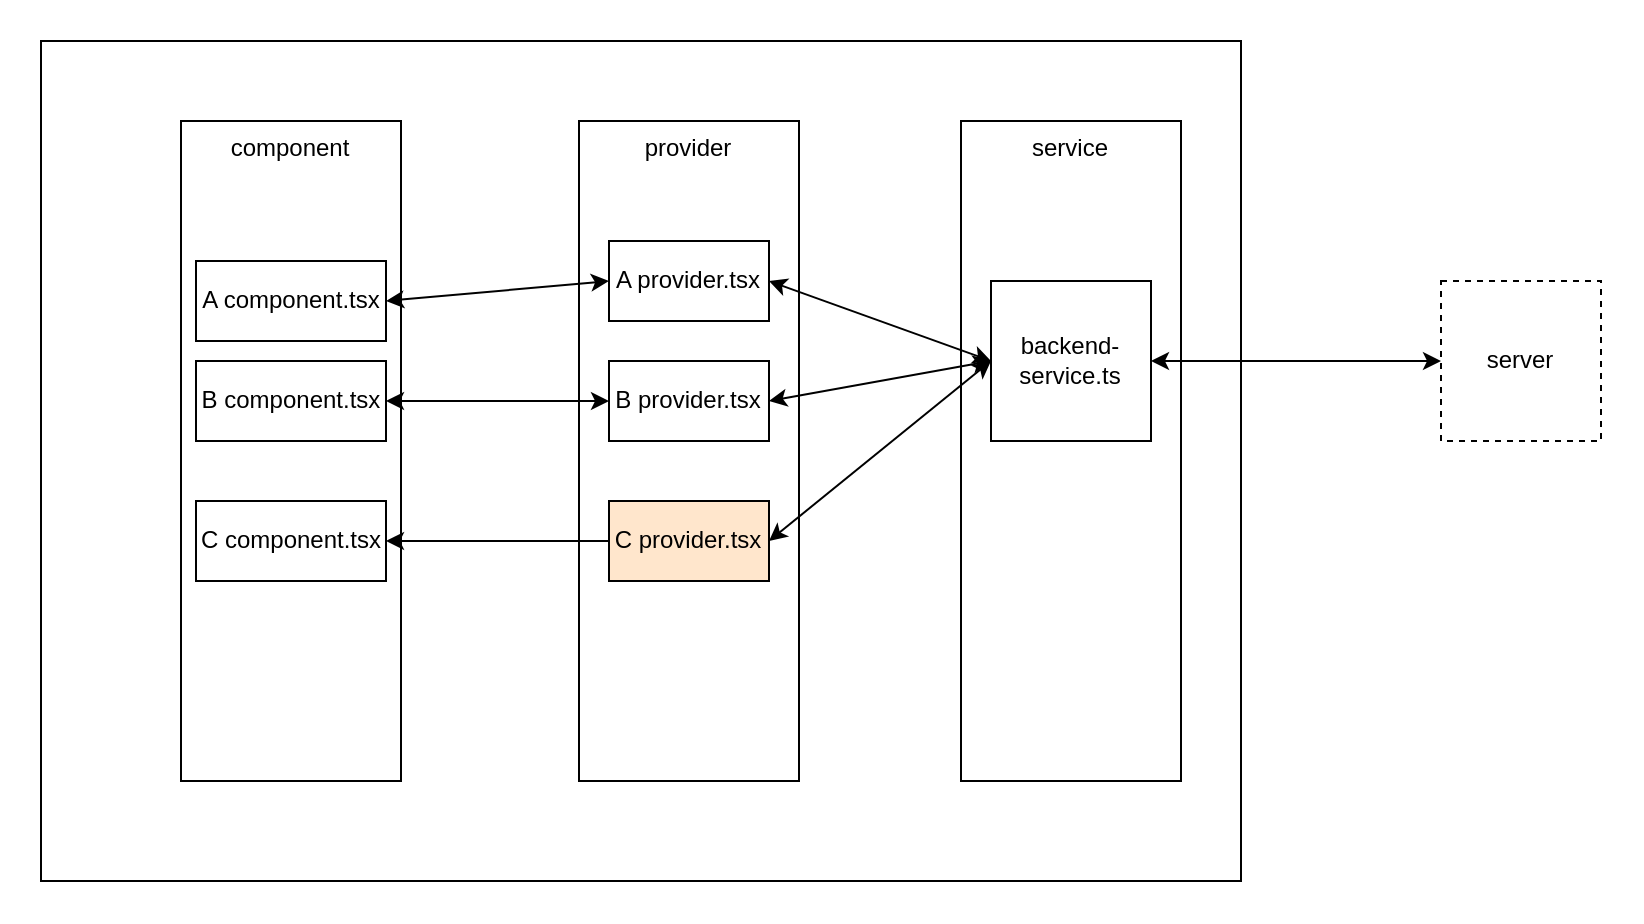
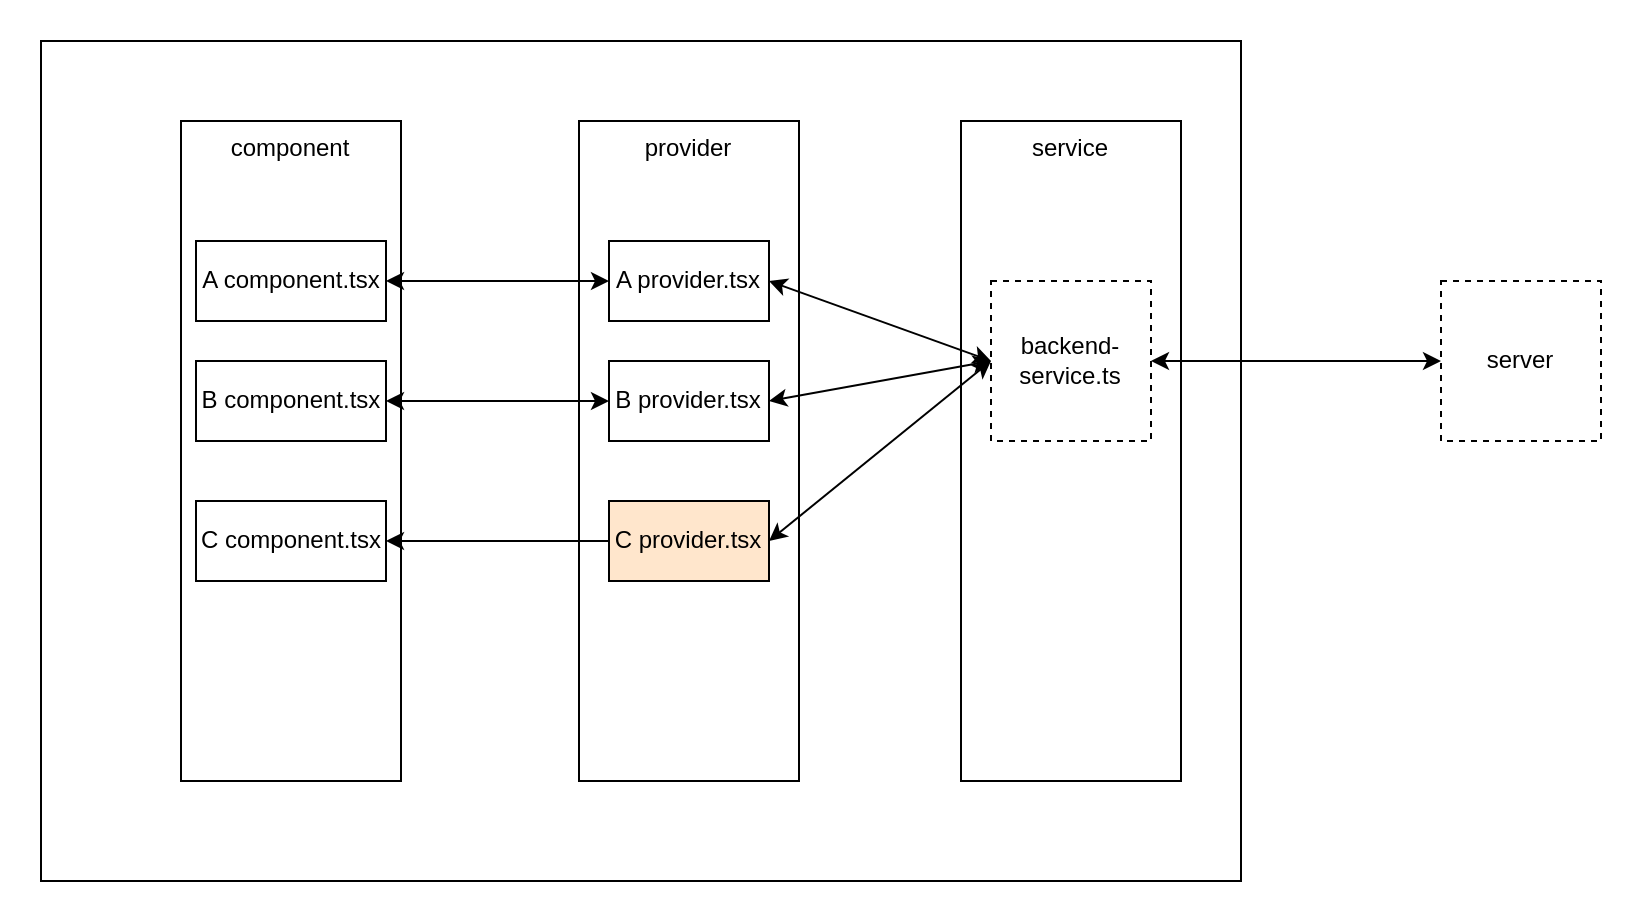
(291, 301) -> (291, 281)
(1071, 361) -> (1071, 361)
